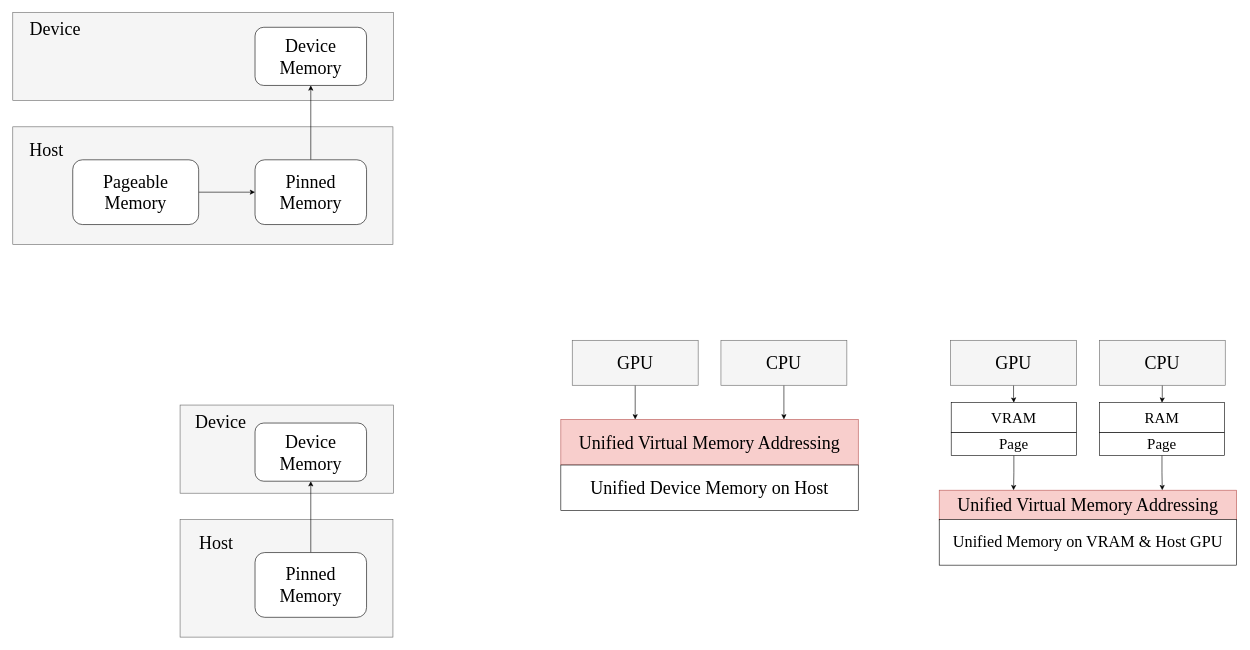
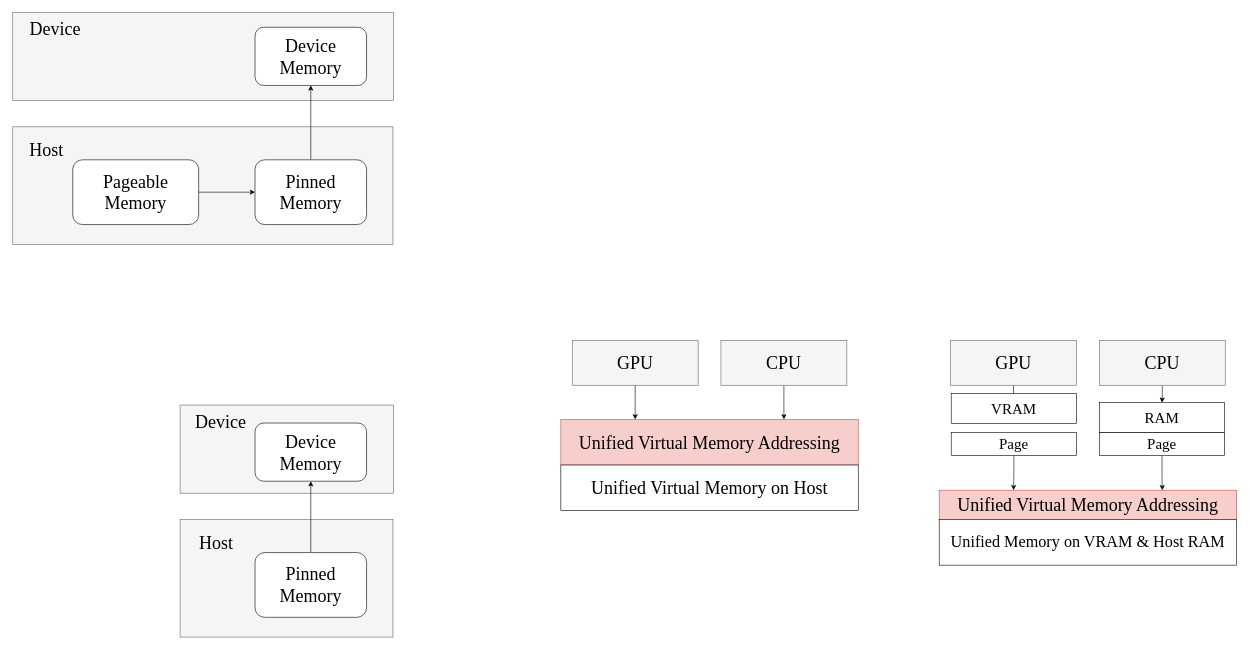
(1014, 418) -> (1014, 409)
(710, 488) -> (710, 488)
(1088, 543) -> (1088, 543)
